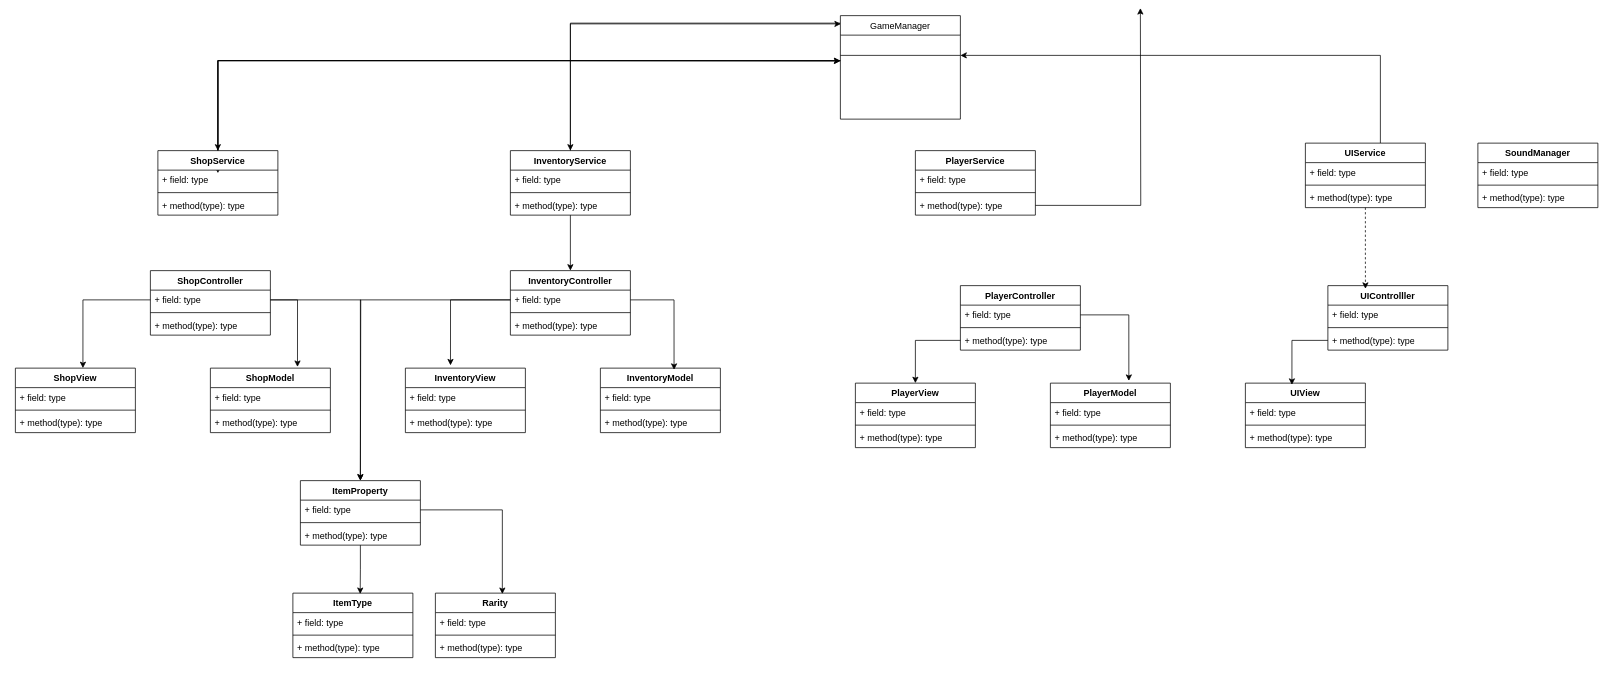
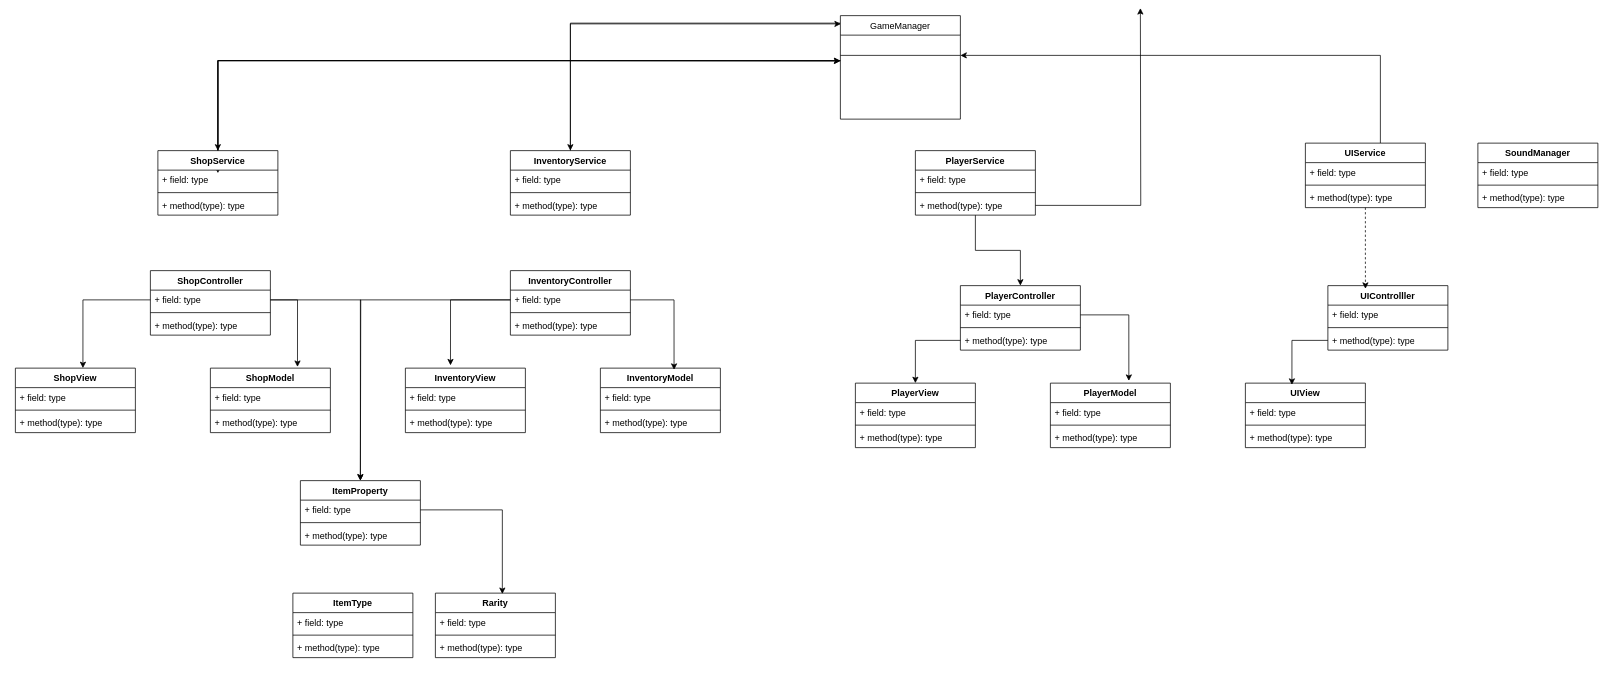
(570, 240) -> none
none -> (995, 250)
(360, 567) -> none
